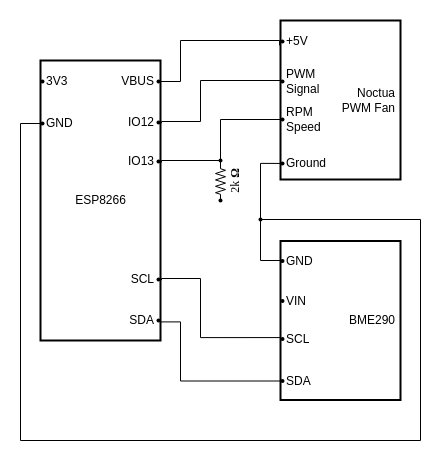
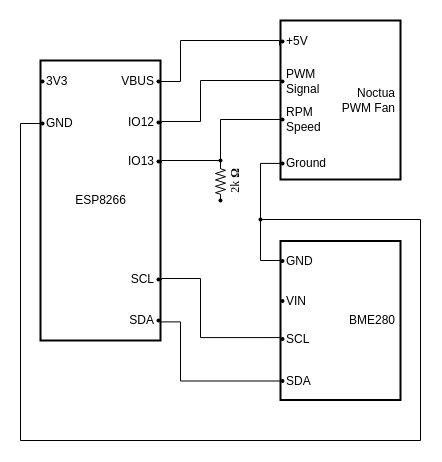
(375, 321) -> (375, 321)
